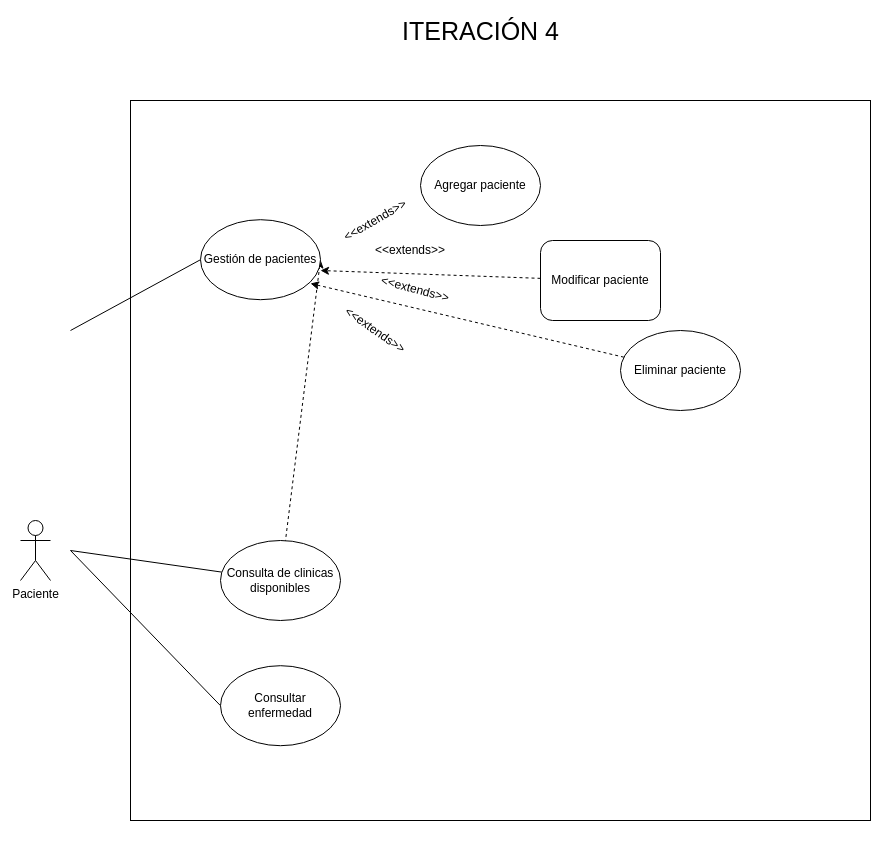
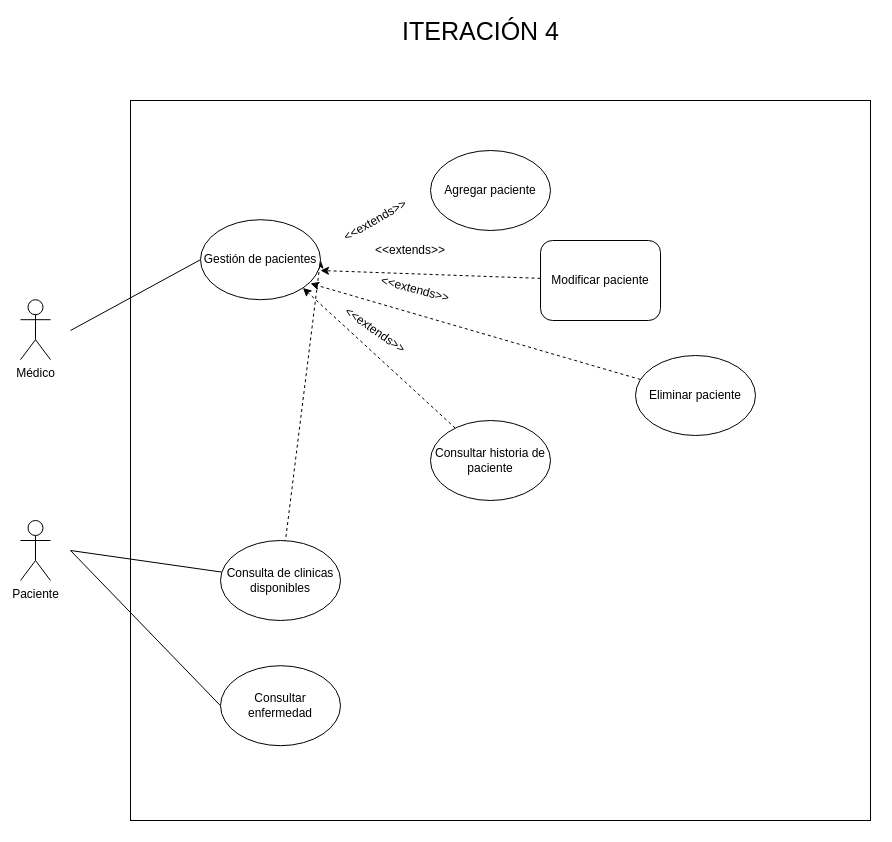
(481, 186) -> (491, 191)
none -> (36, 330)
none -> (381, 360)
(681, 371) -> (696, 396)
none -> (491, 461)
